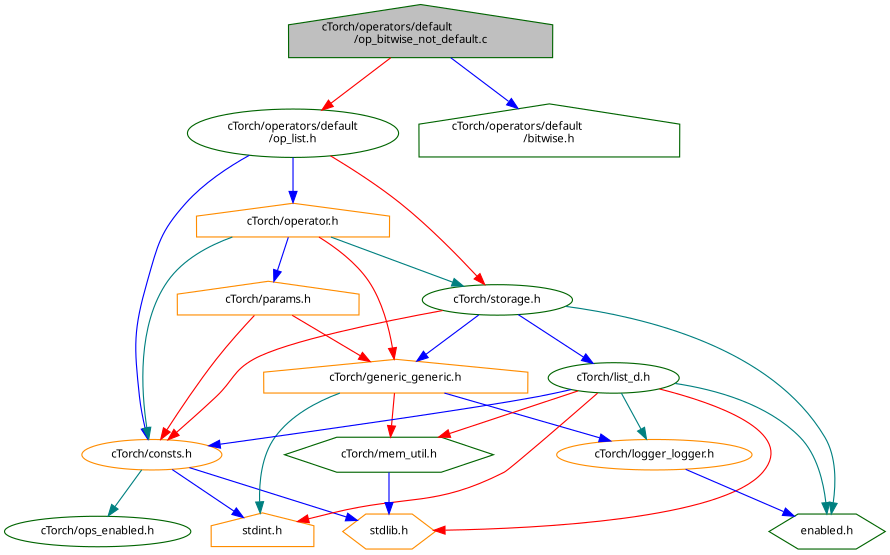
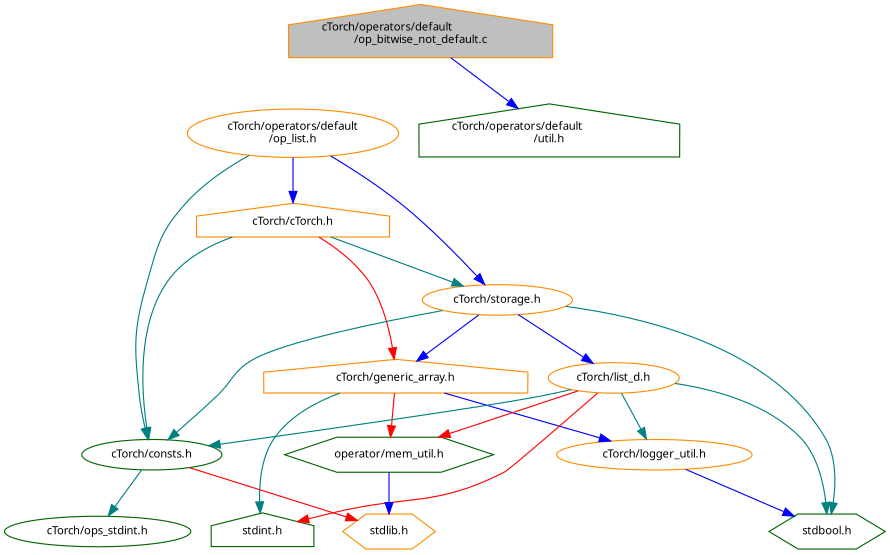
(421, 34) -> (421, 34)
(361, 81) -> none
(293, 133) -> (293, 133)
(549, 133) -> (549, 133)
(408, 210) -> (408, 210)
(293, 222) -> (293, 222)
(150, 272) -> (150, 272)
(268, 300) -> none
(497, 300) -> (497, 300)
(295, 344) -> (295, 344)
(396, 378) -> (396, 378)
(614, 378) -> (614, 378)
(405, 418) -> (405, 418)
(152, 455) -> (152, 455)
(389, 455) -> (389, 455)
(654, 455) -> (654, 455)
(203, 490) -> none
(268, 492) -> (268, 492)
(685, 507) -> none
(98, 532) -> (98, 532)
(263, 532) -> (263, 532)
(827, 532) -> (827, 532)
